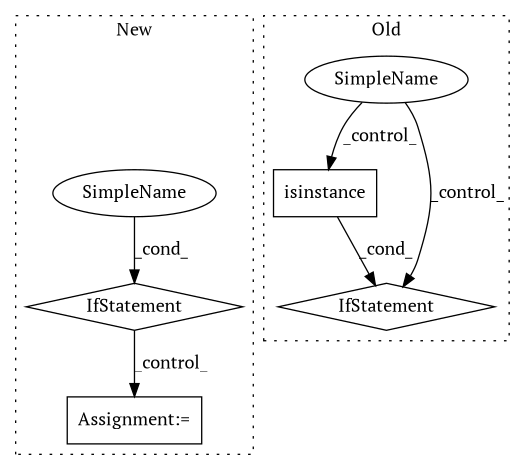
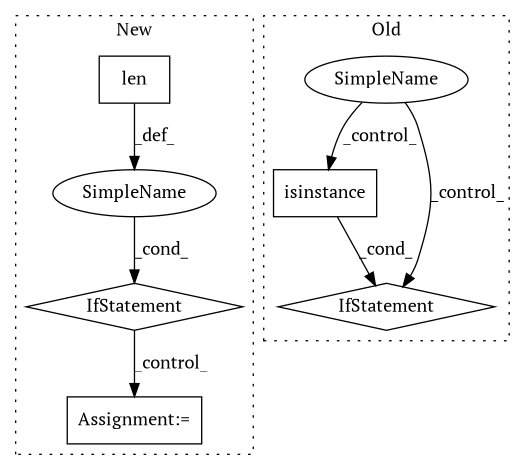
none -> (134, 80)
